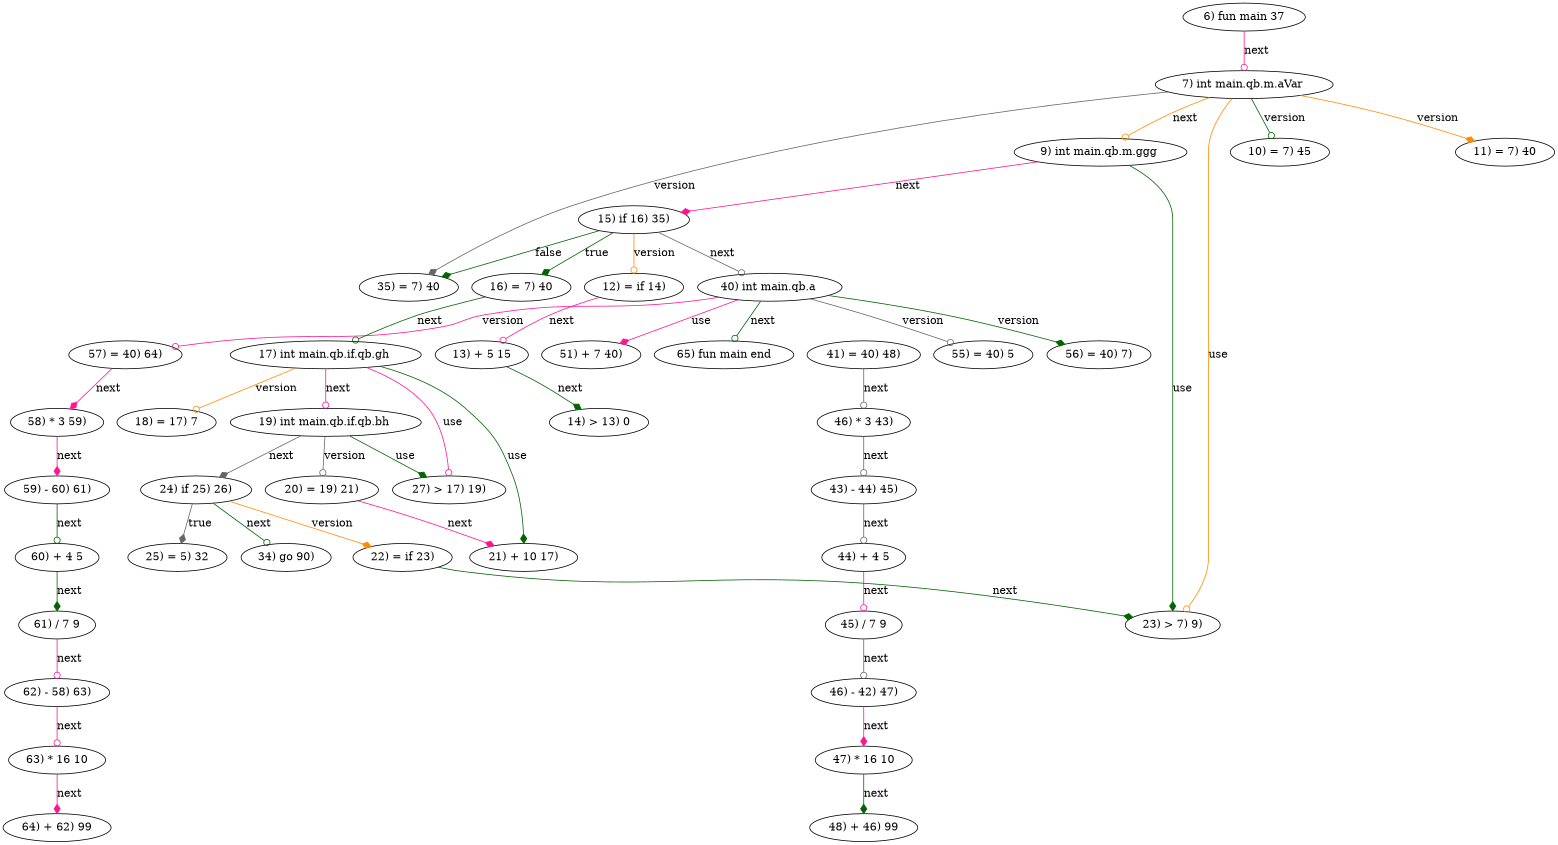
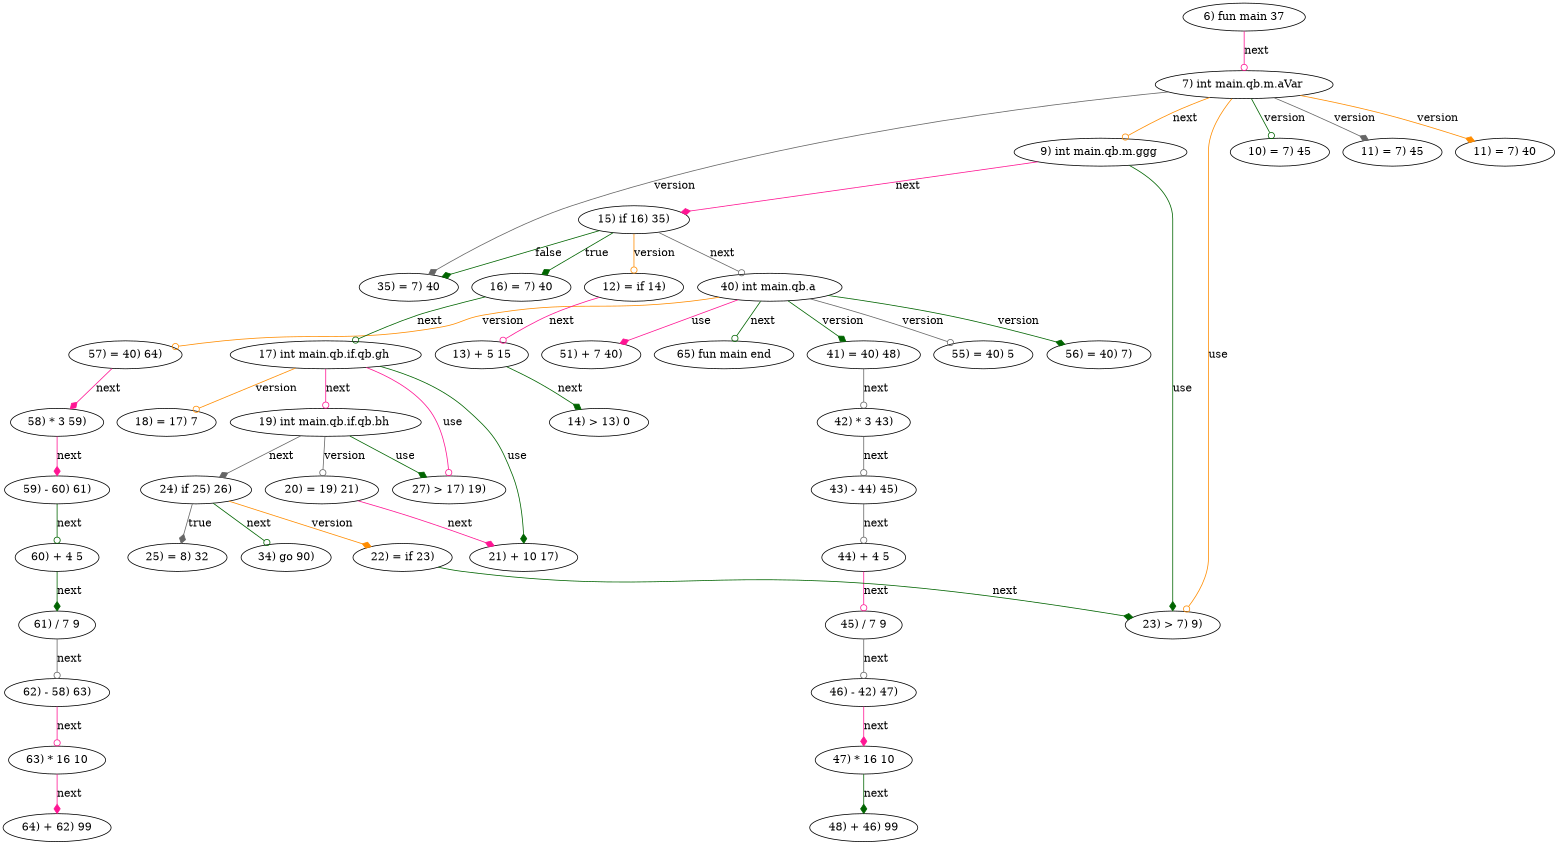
none -> (1392, 152)
none -> (813, 318)
(450, 325) -> (450, 325)
(864, 422) -> (864, 422)
(177, 557) -> (177, 557)
(57, 656) -> (57, 656)
